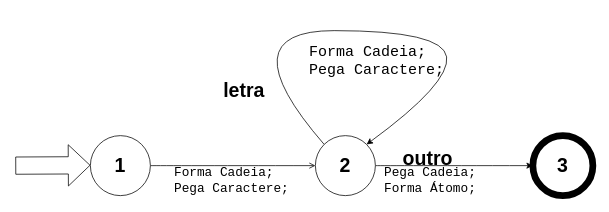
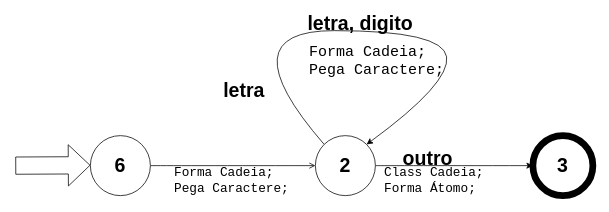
none -> (360, 23)
(120, 165) -> (120, 165)
(424, 180) -> (424, 180)
